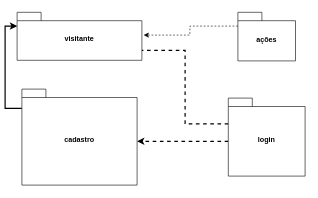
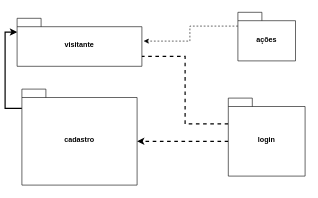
(80, 36) -> (80, 42)
